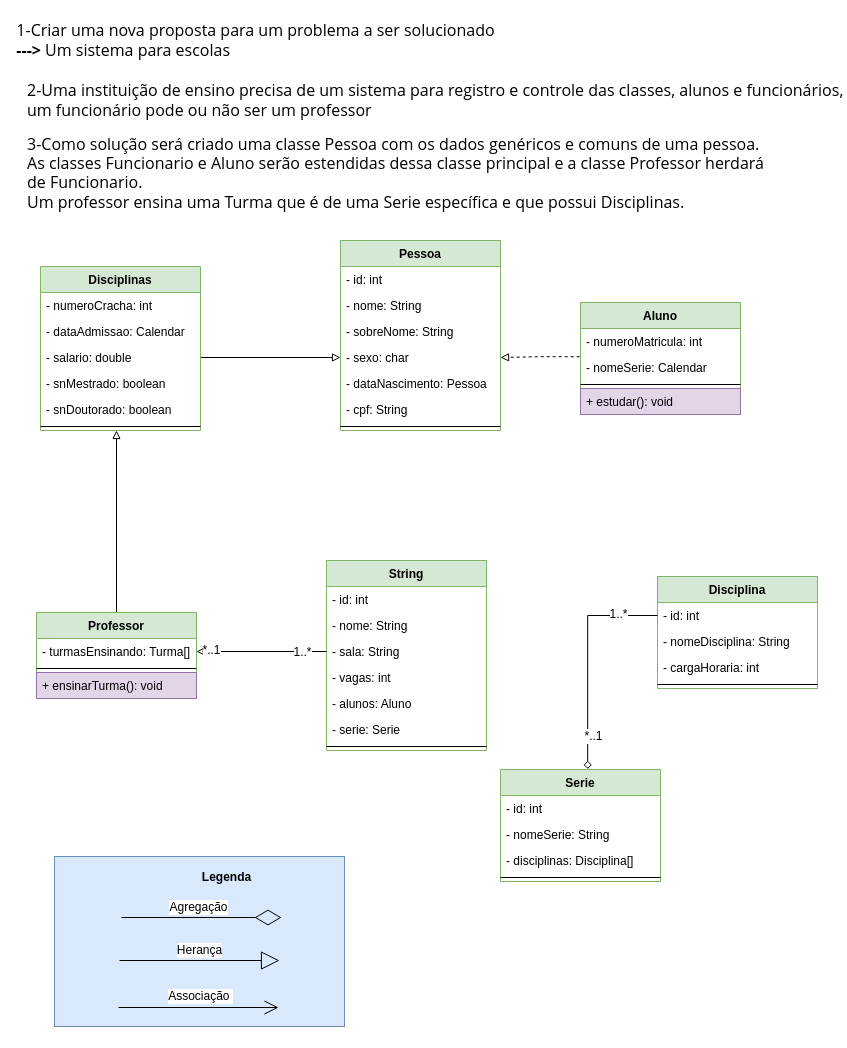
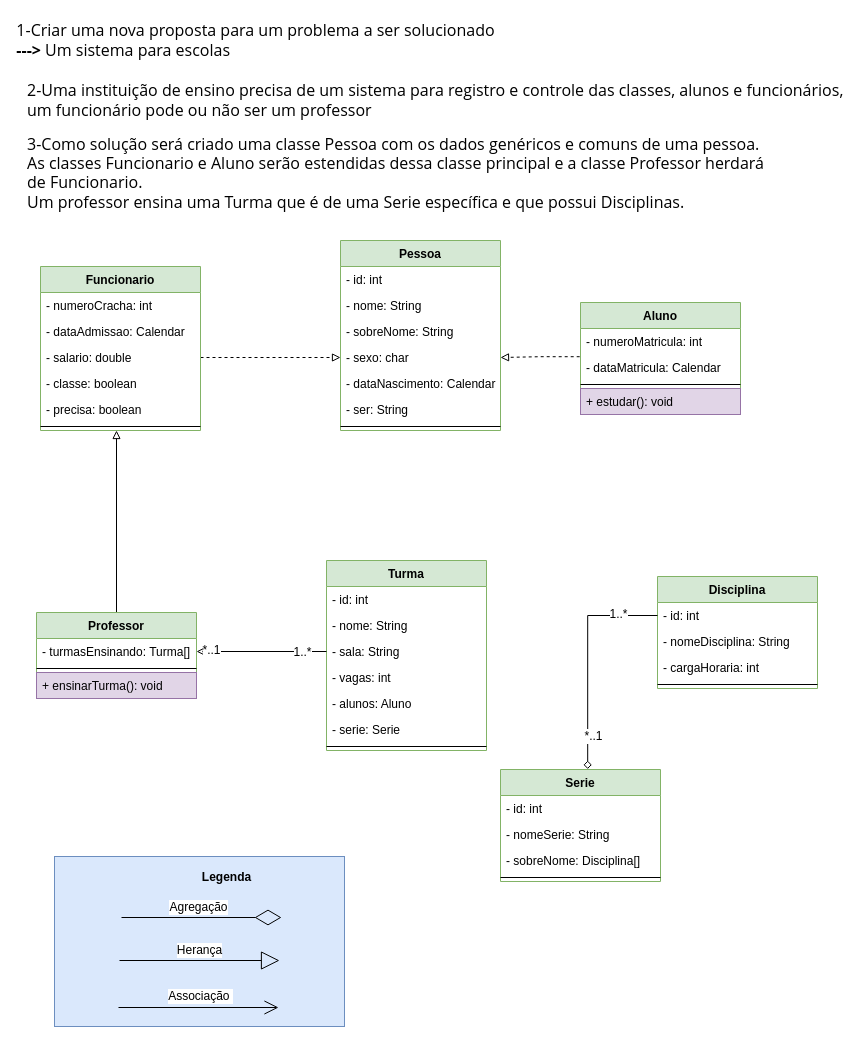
(120, 280) -> (120, 280)
(267, 358) -> (267, 358)
(649, 368) -> (661, 368)
(110, 384) -> (95, 384)
(420, 384) -> (426, 384)
(114, 410) -> (99, 410)
(383, 410) -> (383, 410)
(406, 574) -> (406, 574)
(580, 861) -> (579, 861)
